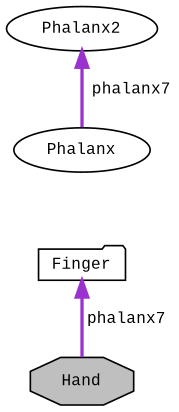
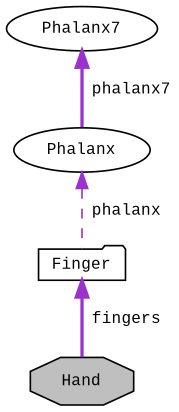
(82, 29) -> (82, 29)
none -> (82, 219)
(122, 319) -> (122, 319)
